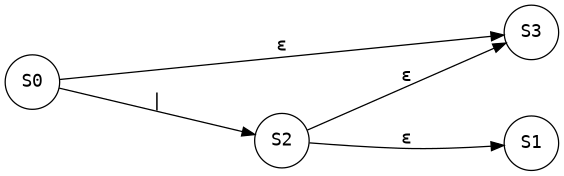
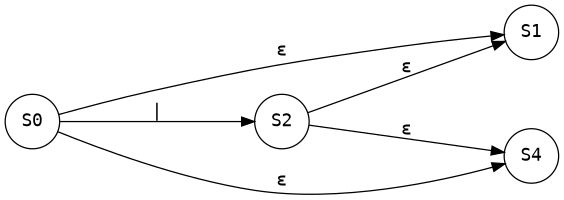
(531, 32) -> (531, 156)
none -> (273, 66)
